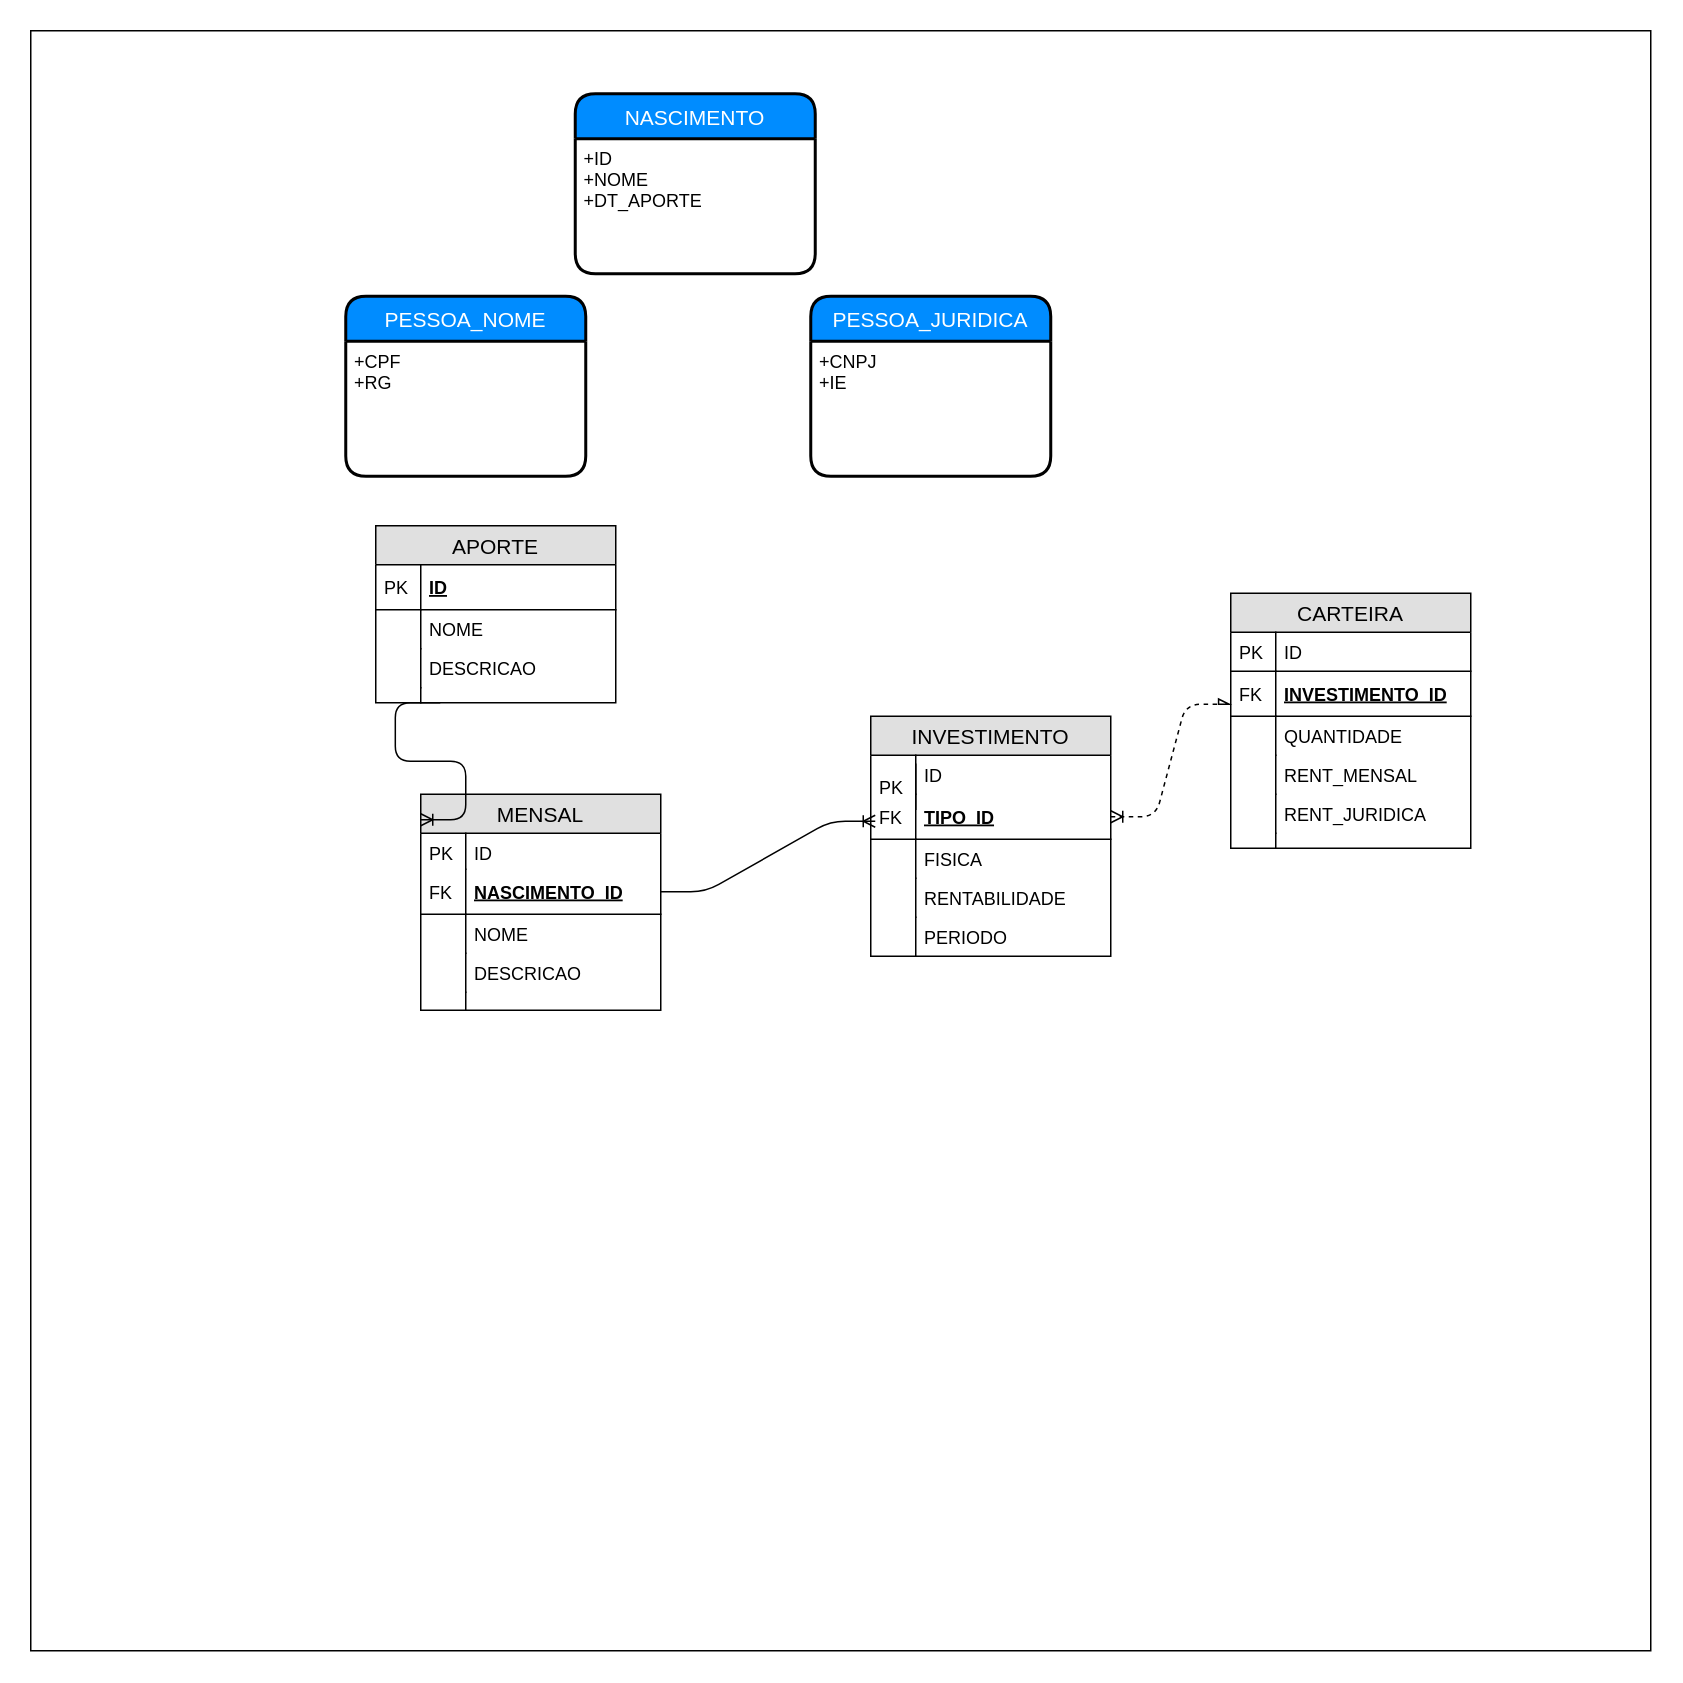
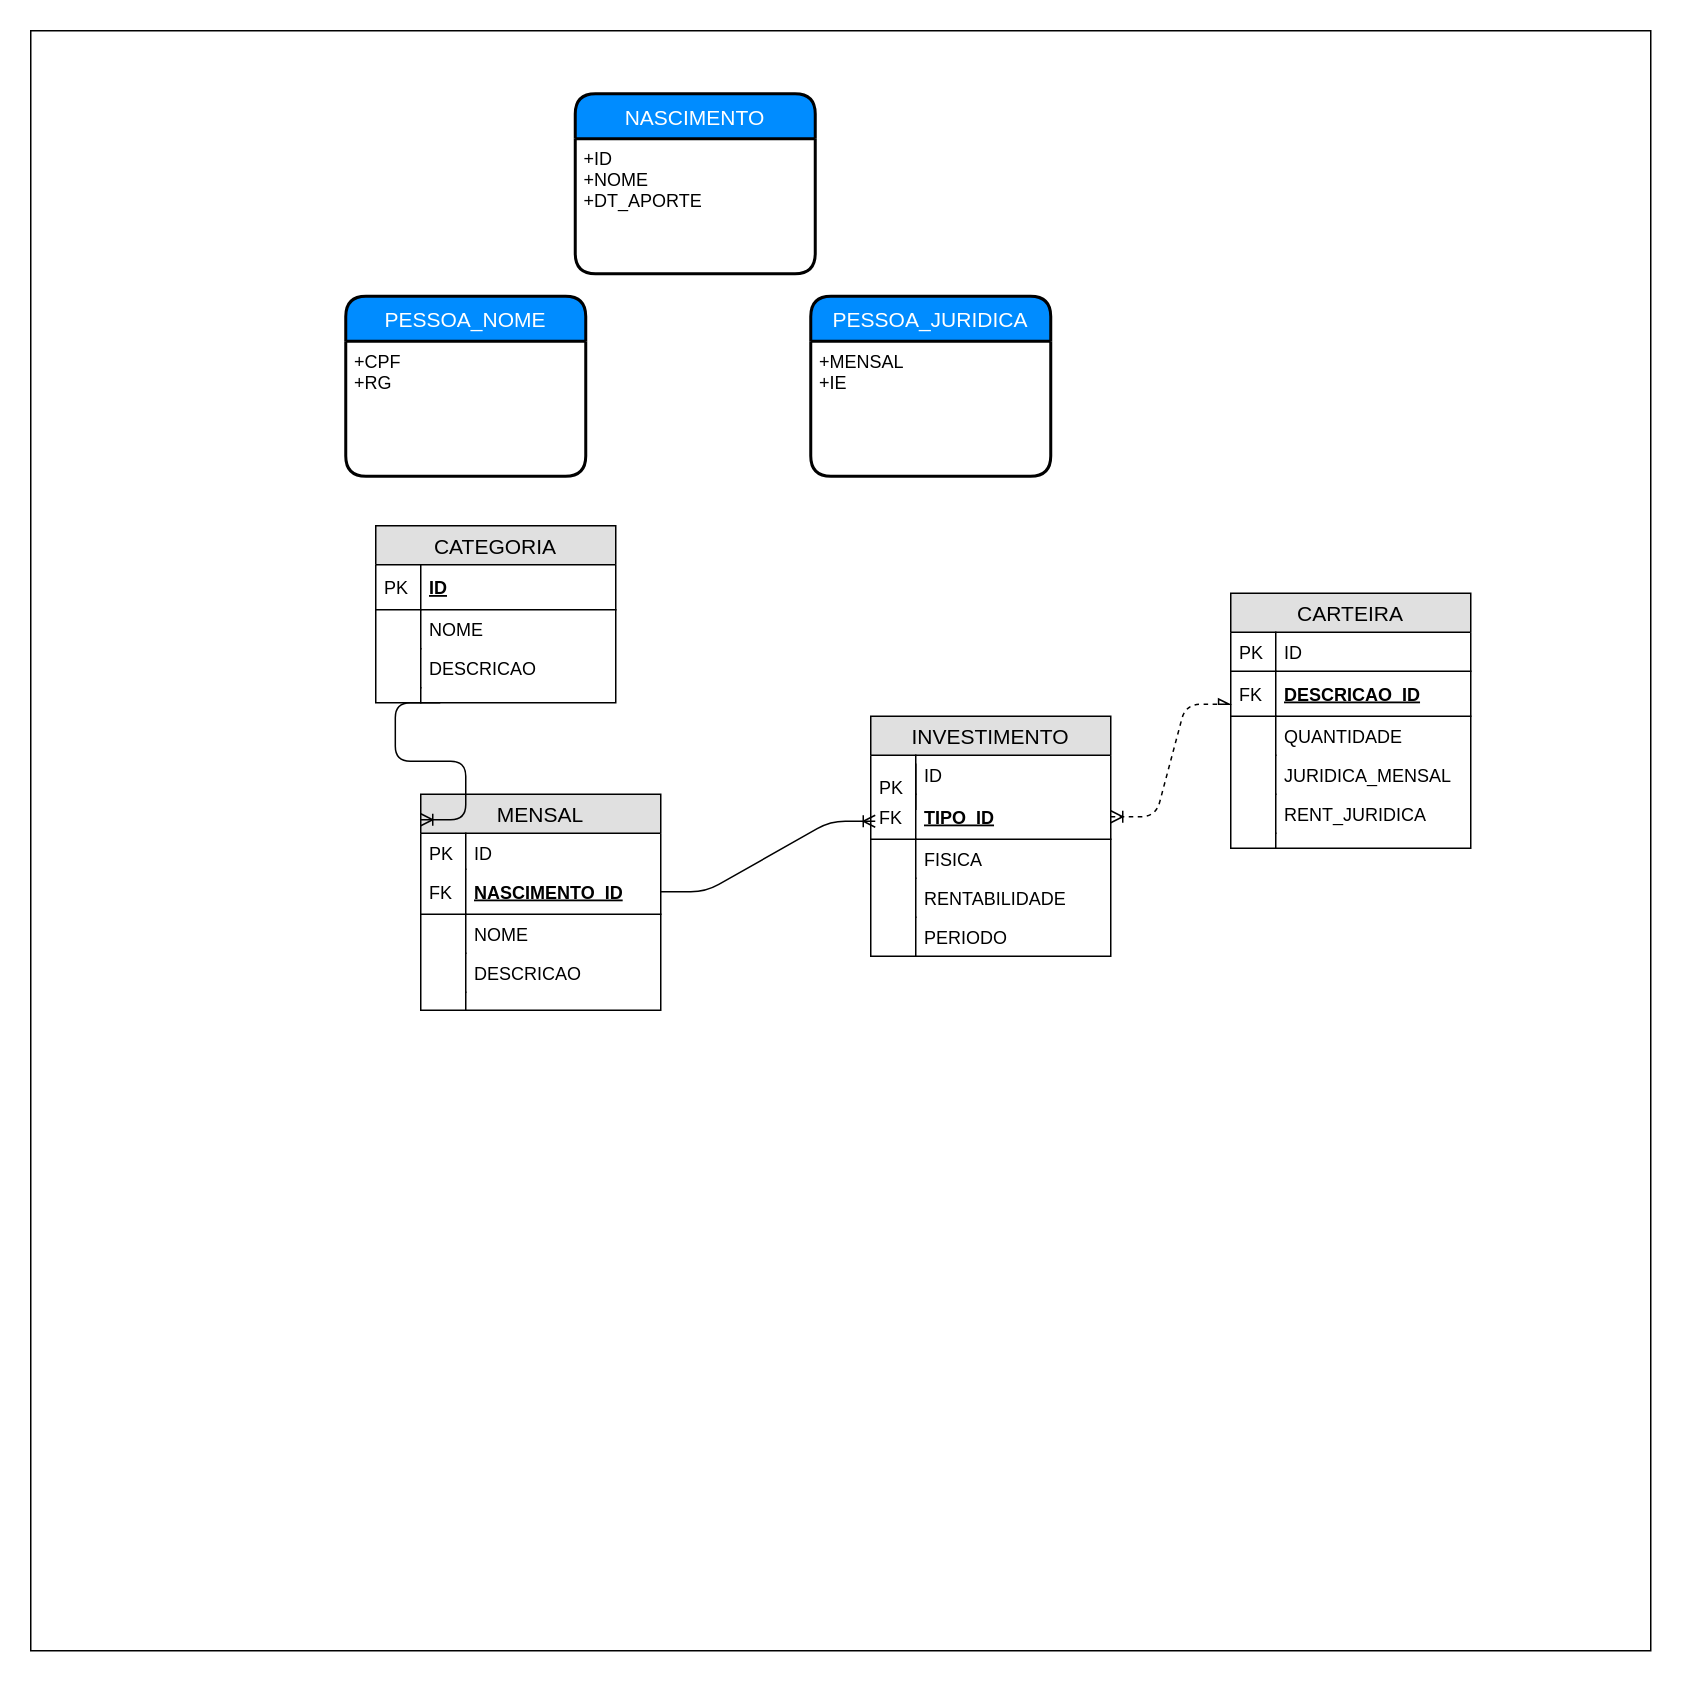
(844, 362) -> (854, 362)
(495, 547) -> (495, 547)
(1360, 695) -> (1344, 695)
(1339, 776) -> (1360, 776)
